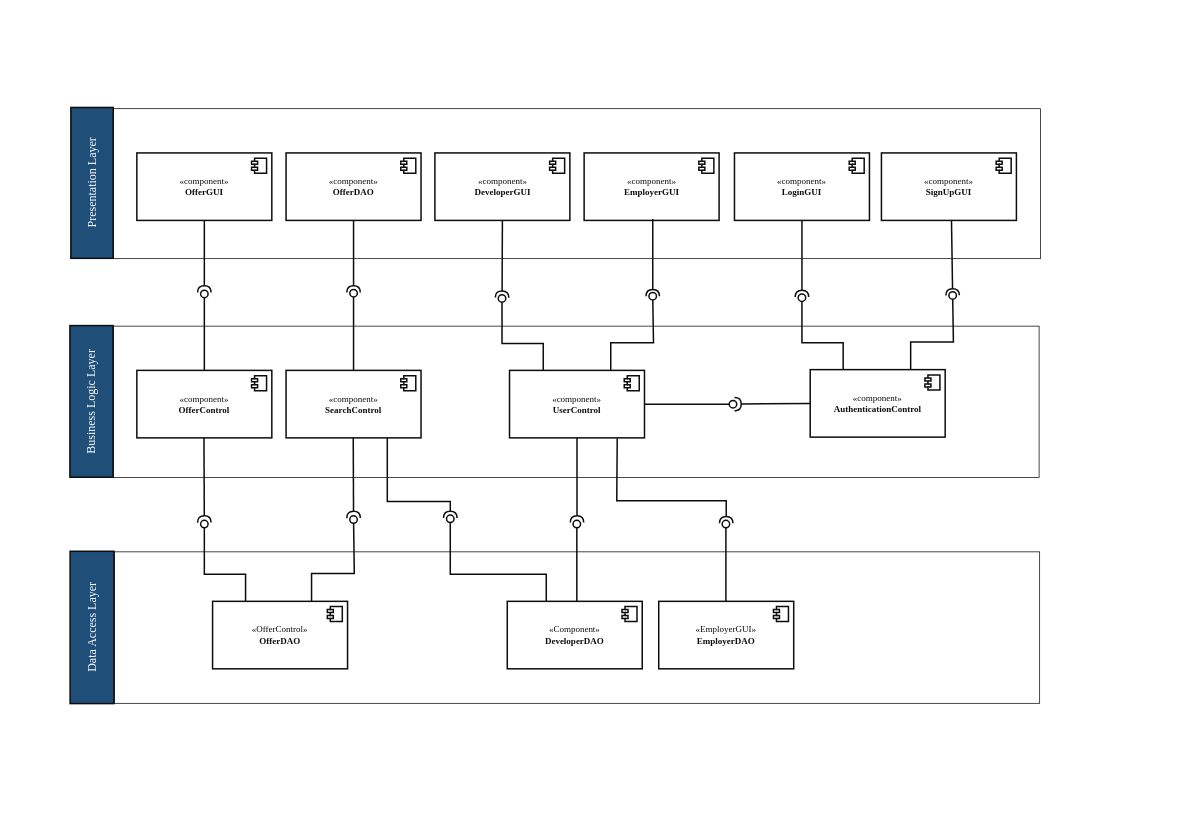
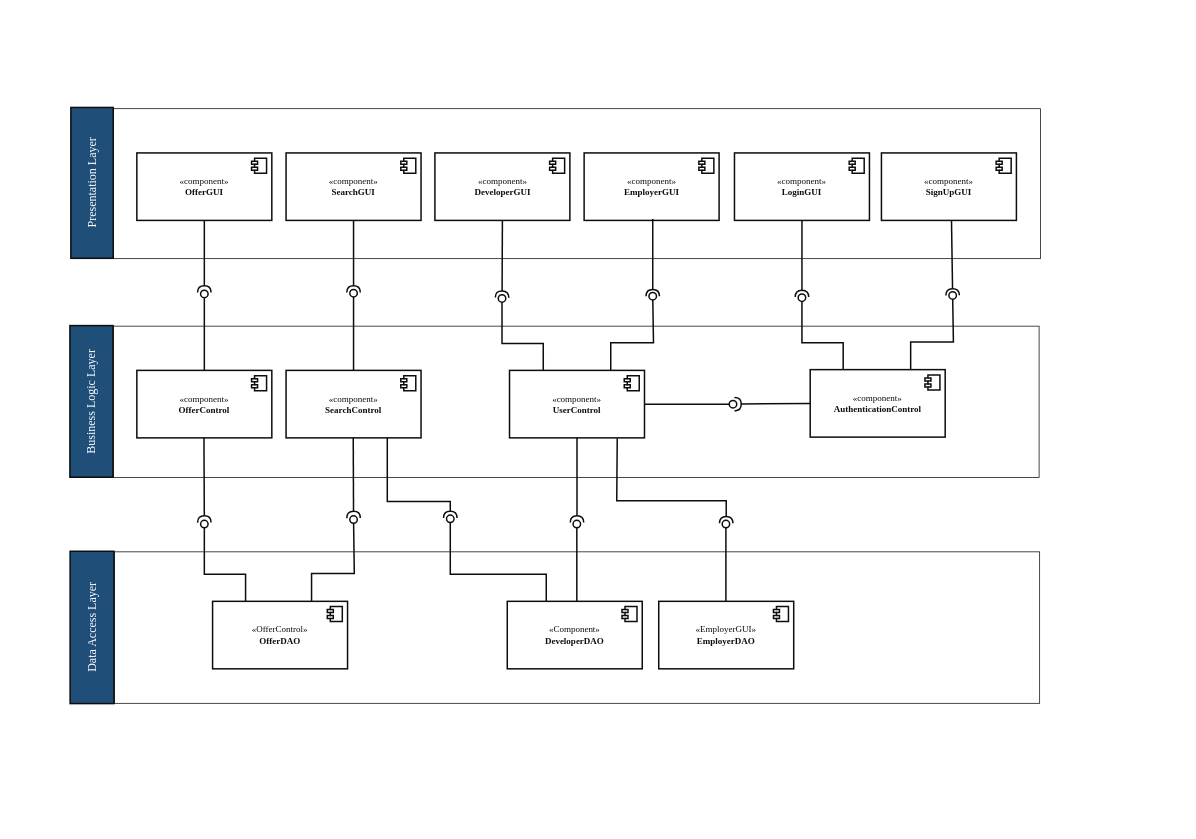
(354, 186) -> (354, 186)
